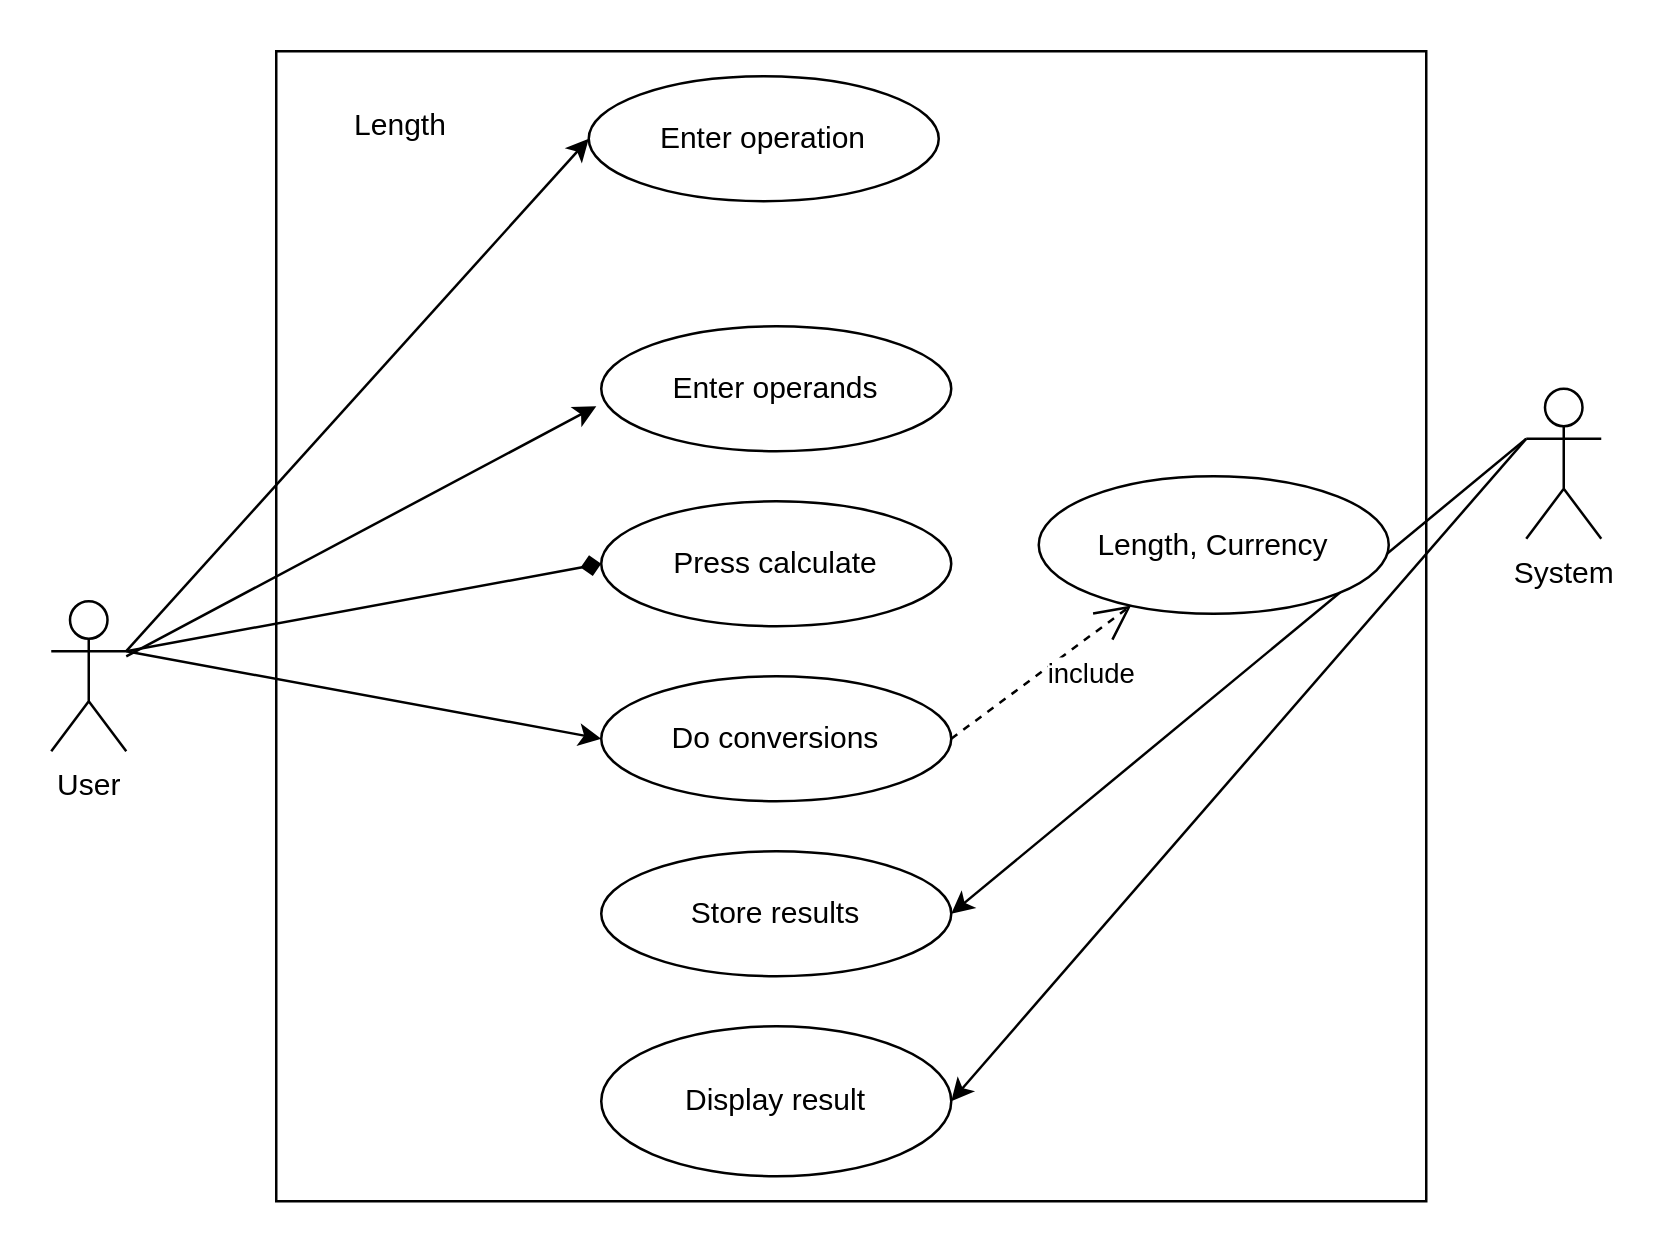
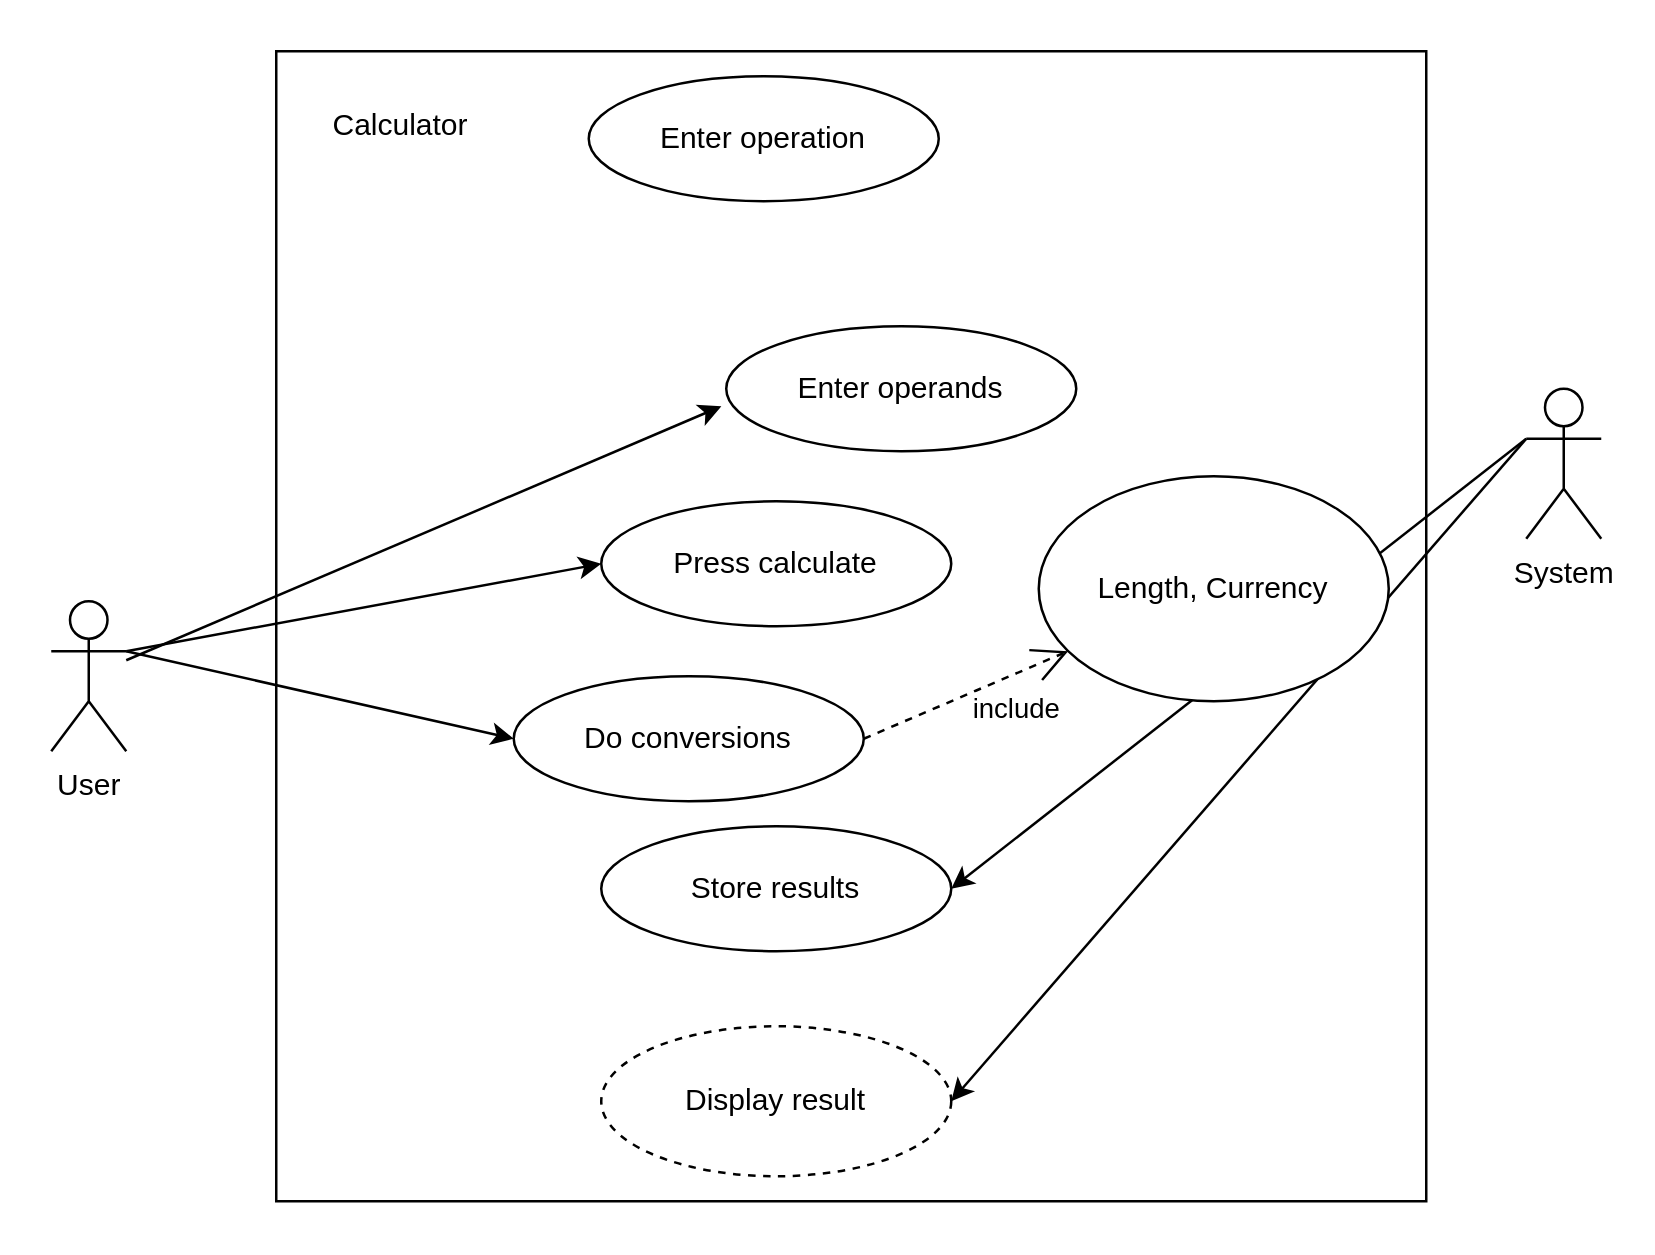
(401, 126) -> (401, 126)
(776, 389) -> (901, 389)
(354, 399) -> none
(1214, 545) -> (1214, 589)
(581, 567) -> (582, 567)
(776, 739) -> (689, 739)
(776, 914) -> (776, 889)
(776, 1101) -> (776, 1101)
